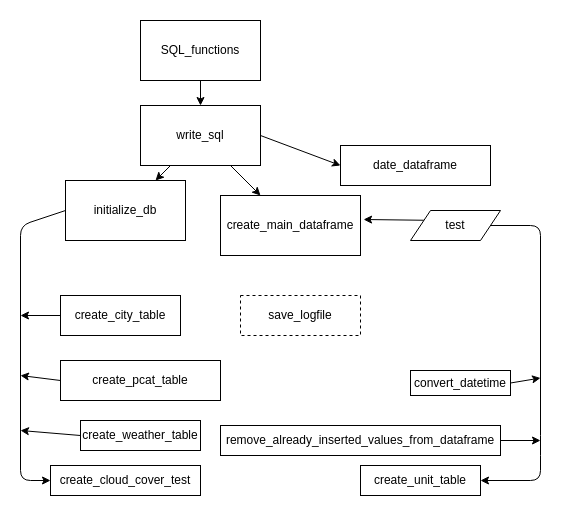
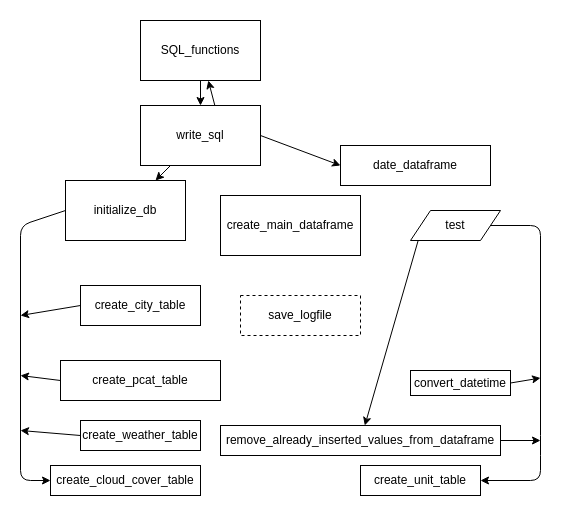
(243, 178) -> (212, 96)
(397, 220) -> (393, 329)
(121, 316) -> (141, 306)
(126, 481) -> (126, 481)
